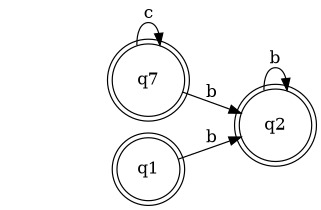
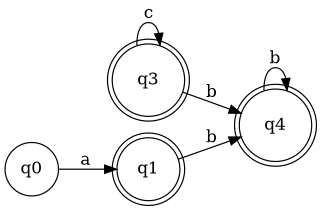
(148, 80) -> (148, 80)
(276, 125) -> (276, 125)
none -> (32, 169)
